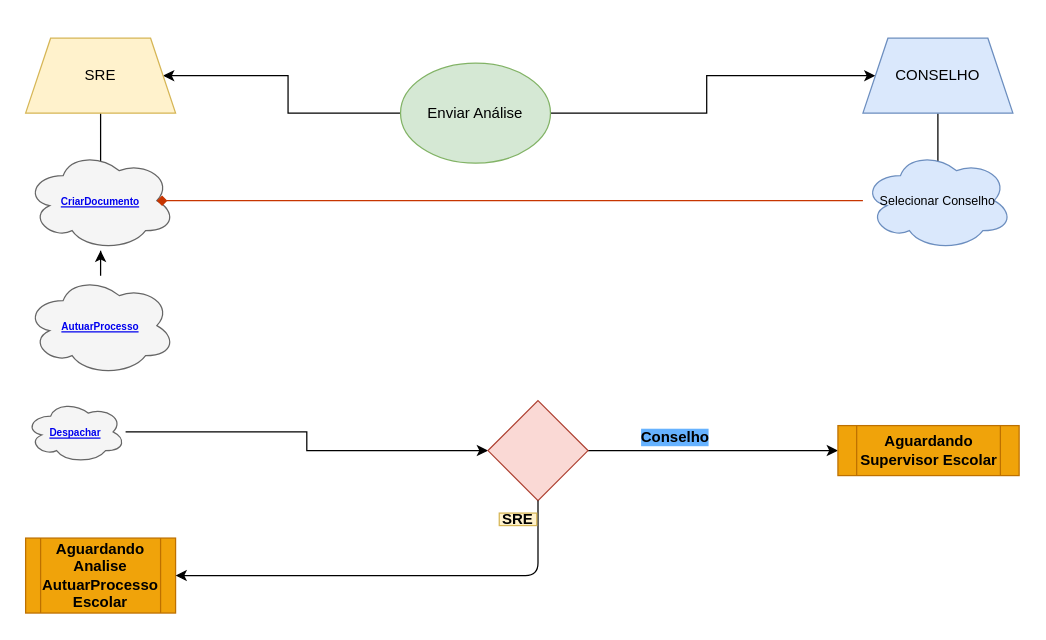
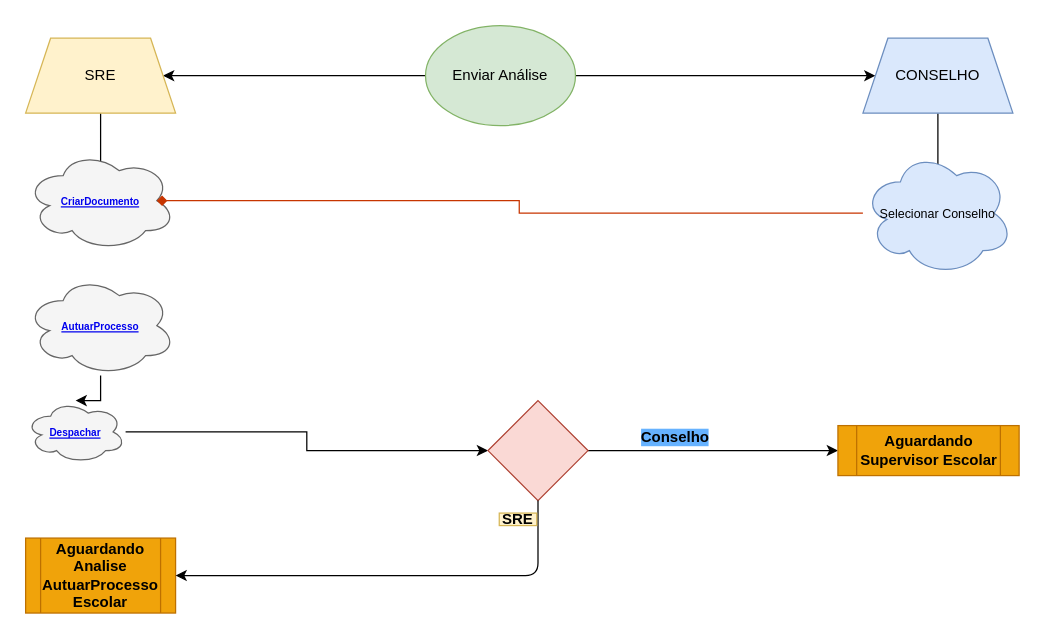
(476, 113) -> (501, 76)
(938, 201) -> (938, 213)
(101, 259) -> (101, 397)
